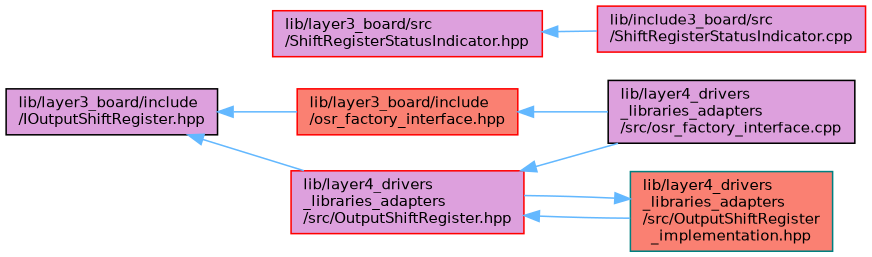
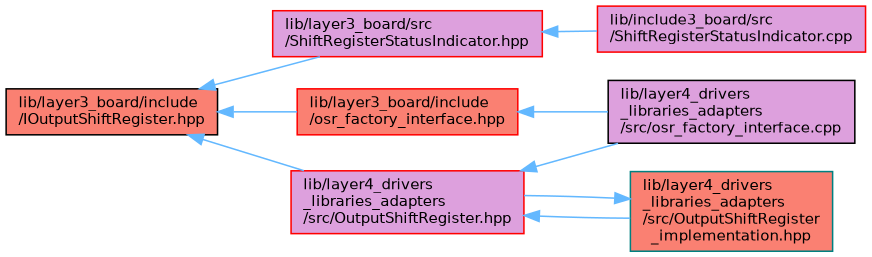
none -> (267, 71)
(112, 112) -> (112, 112)
